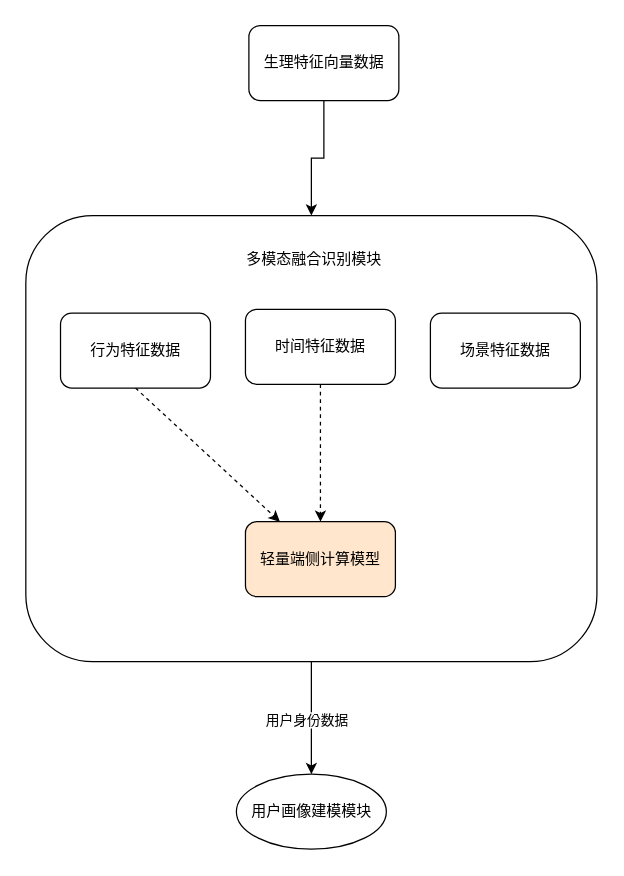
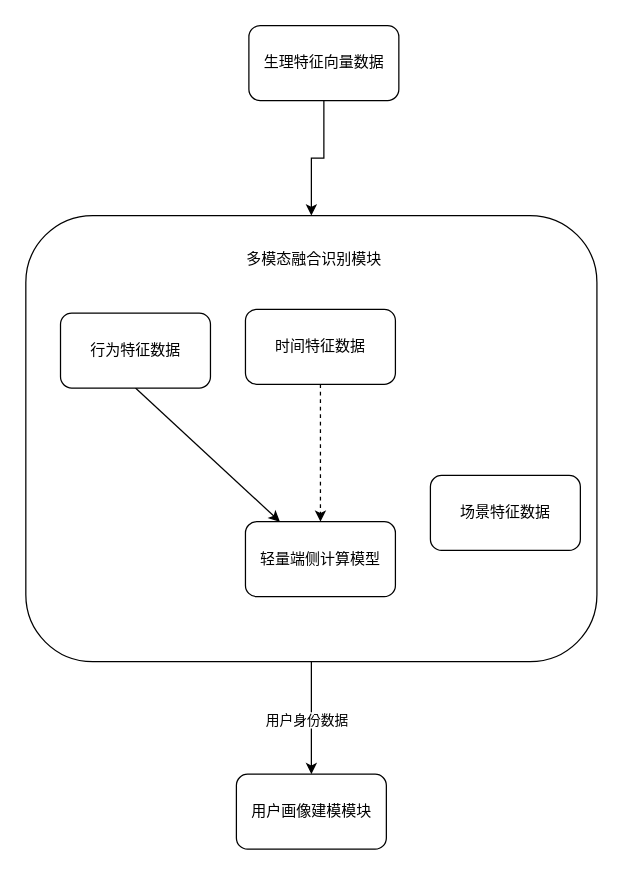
(505, 351) -> (505, 513)
(205, 452) -> (205, 452)
(320, 559) -> (320, 559)
(311, 812) -> (311, 812)
